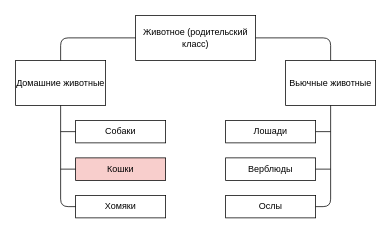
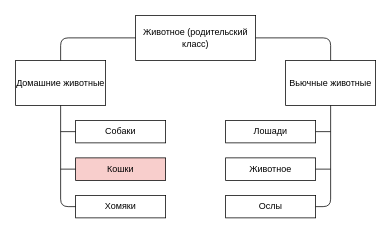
(270, 169) -> (270, 169)
